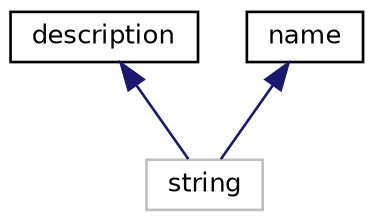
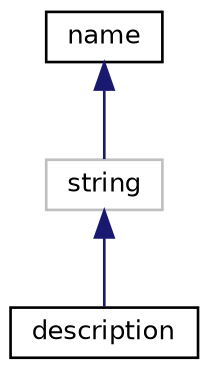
(162, 122) -> (104, 273)
